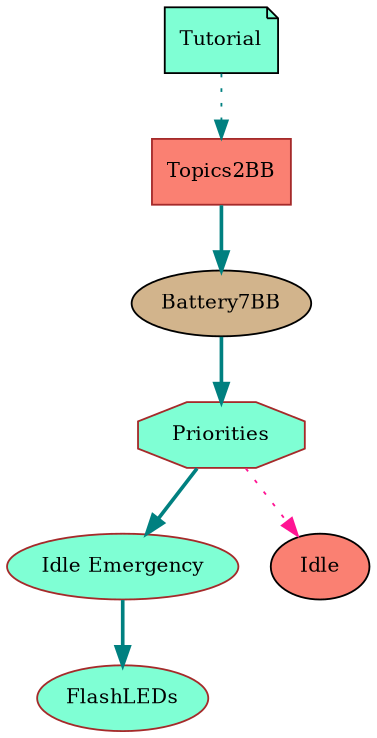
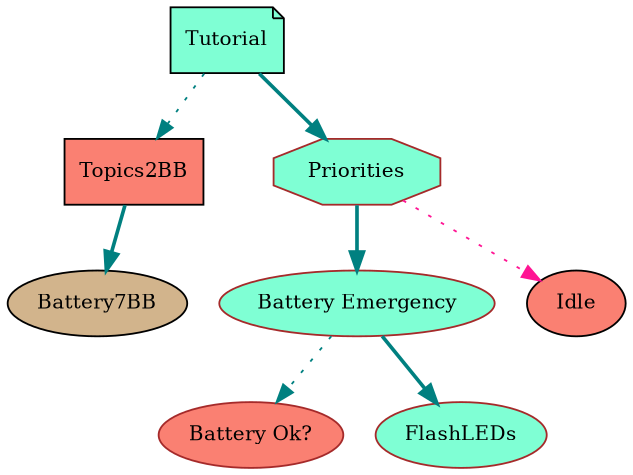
(221, 172) -> (134, 172)
(221, 360) -> (286, 100)
none -> (251, 435)
(123, 567) -> (357, 303)
